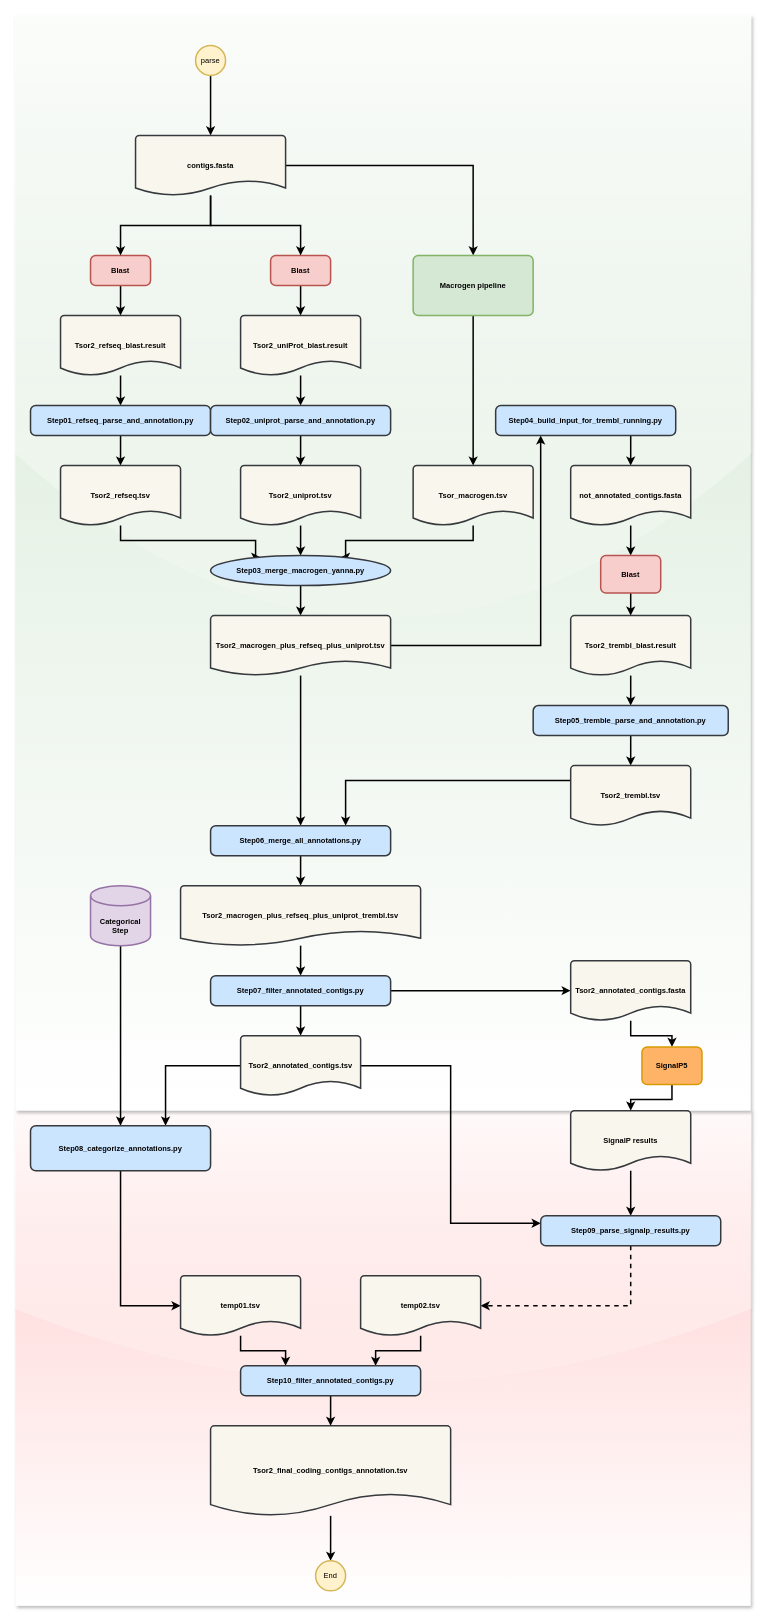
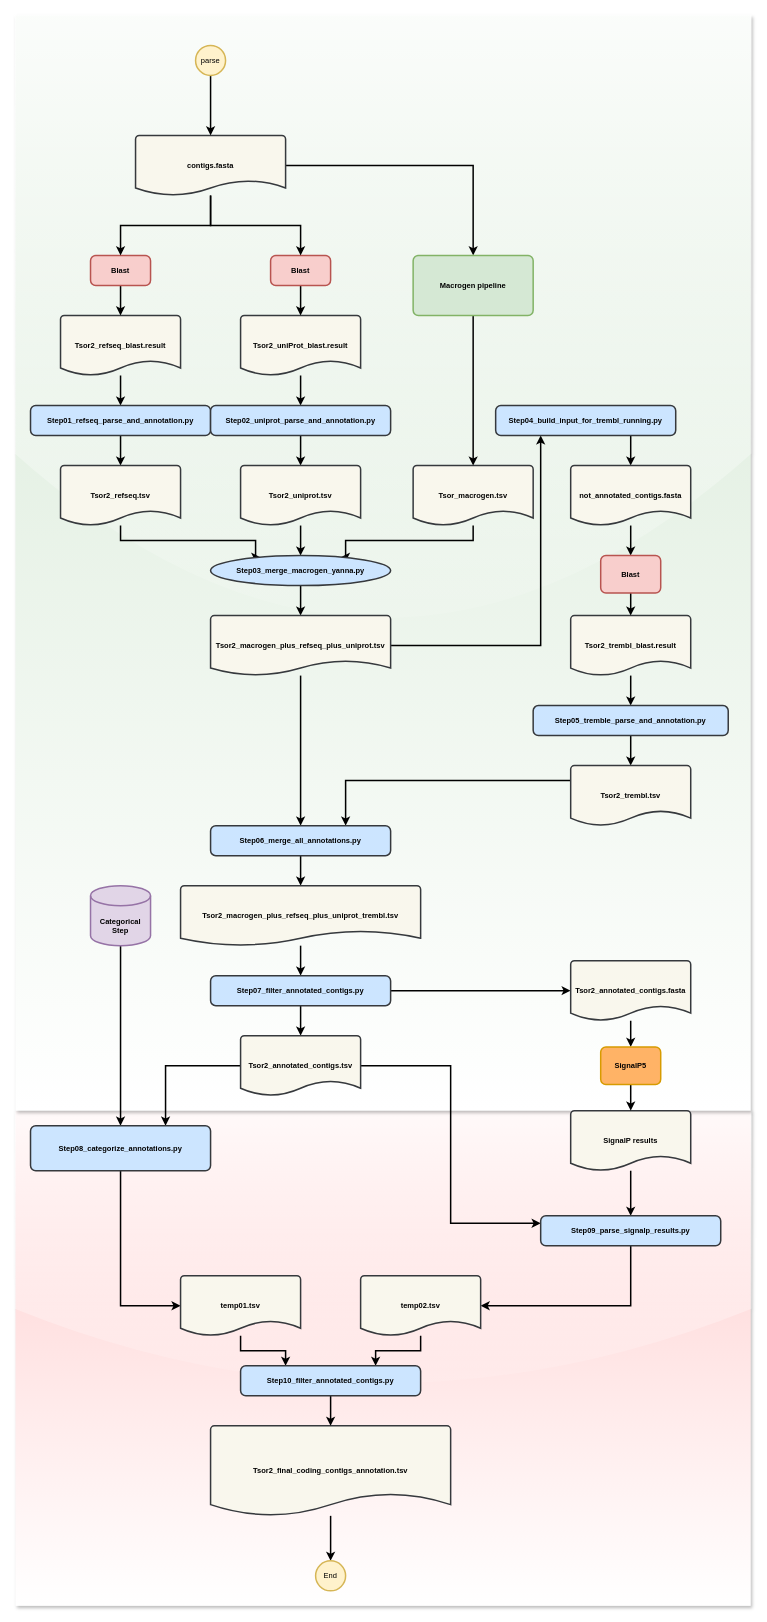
(672, 1065) -> (630, 1065)
(590, 1305) -> (590, 1305)
